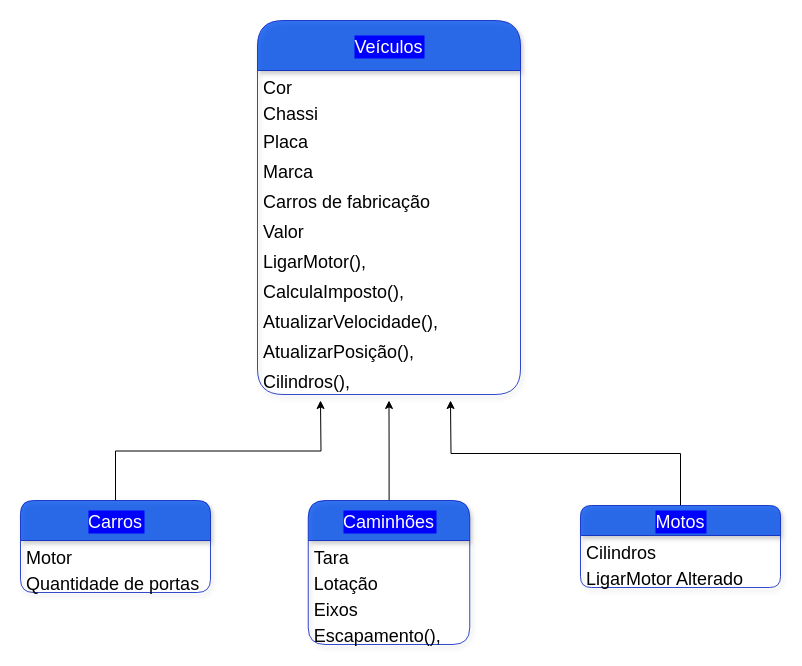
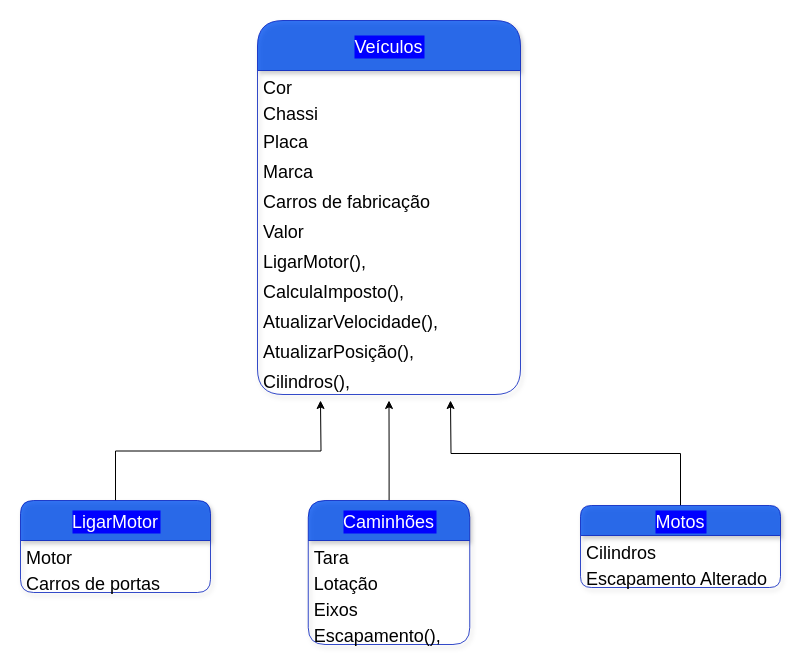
(115, 522) -> (115, 522)
(675, 579) -> (682, 579)
(120, 584) -> (102, 584)
